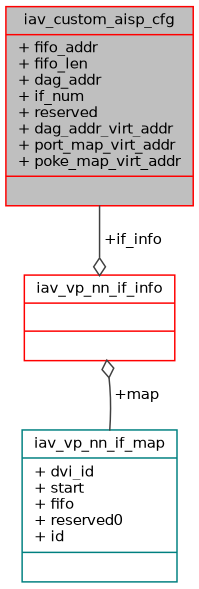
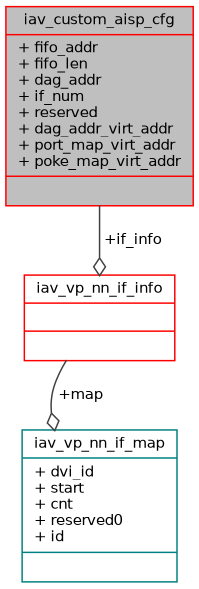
(111, 404) -> (54, 385)
(55, 504) -> (54, 504)
